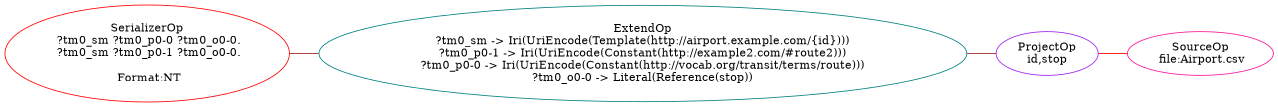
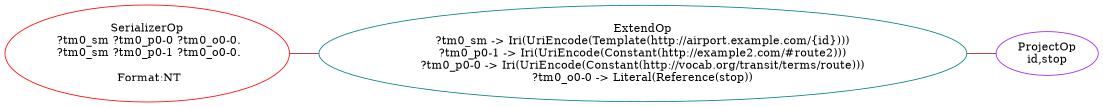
(1200, 53) -> none
